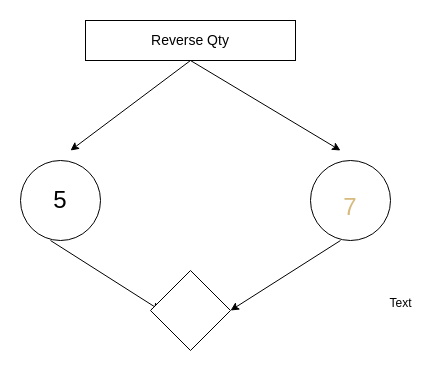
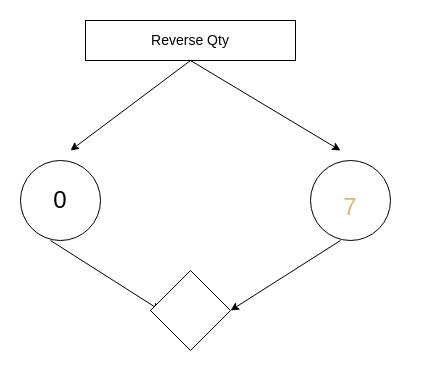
(61, 201) -> (61, 201)
(401, 304) -> none
